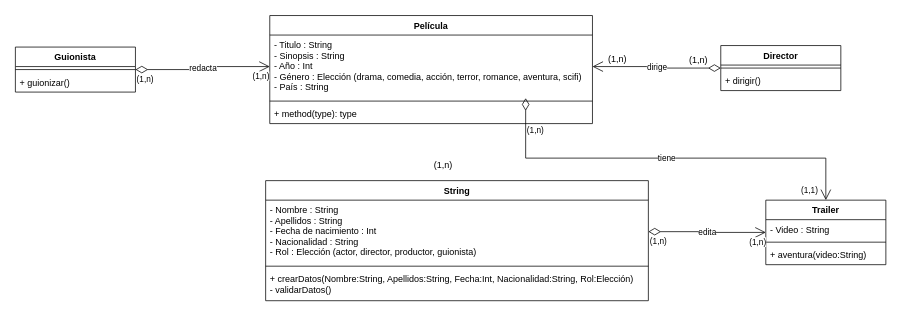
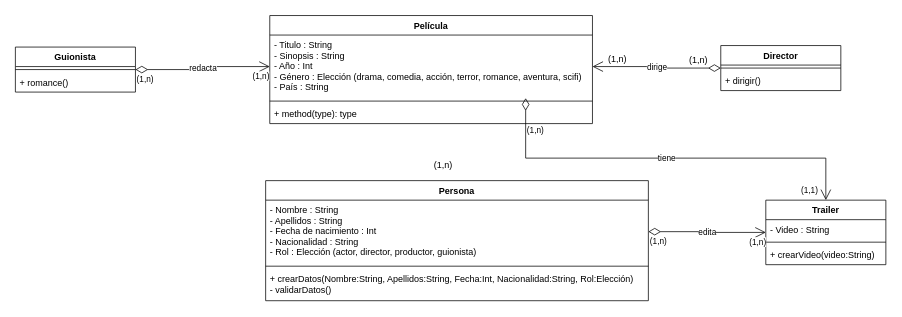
(49, 83) -> (46, 83)
(456, 191) -> (456, 191)
(825, 255) -> (829, 255)
